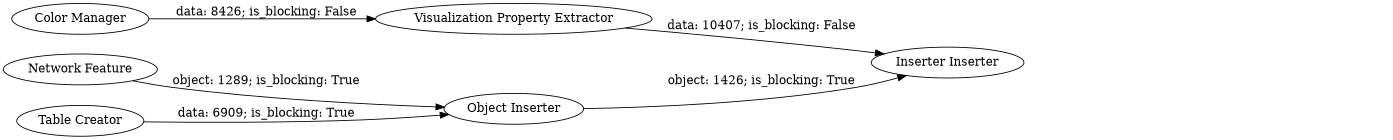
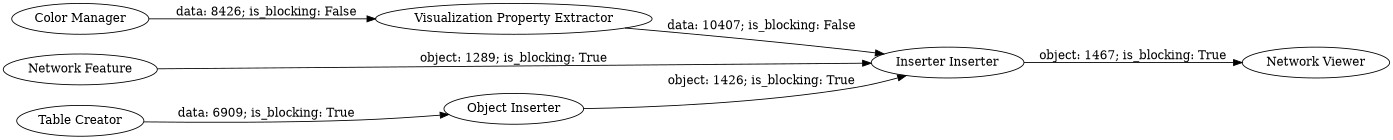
none -> (1316, 63)
(284, 99) -> (510, 66)
